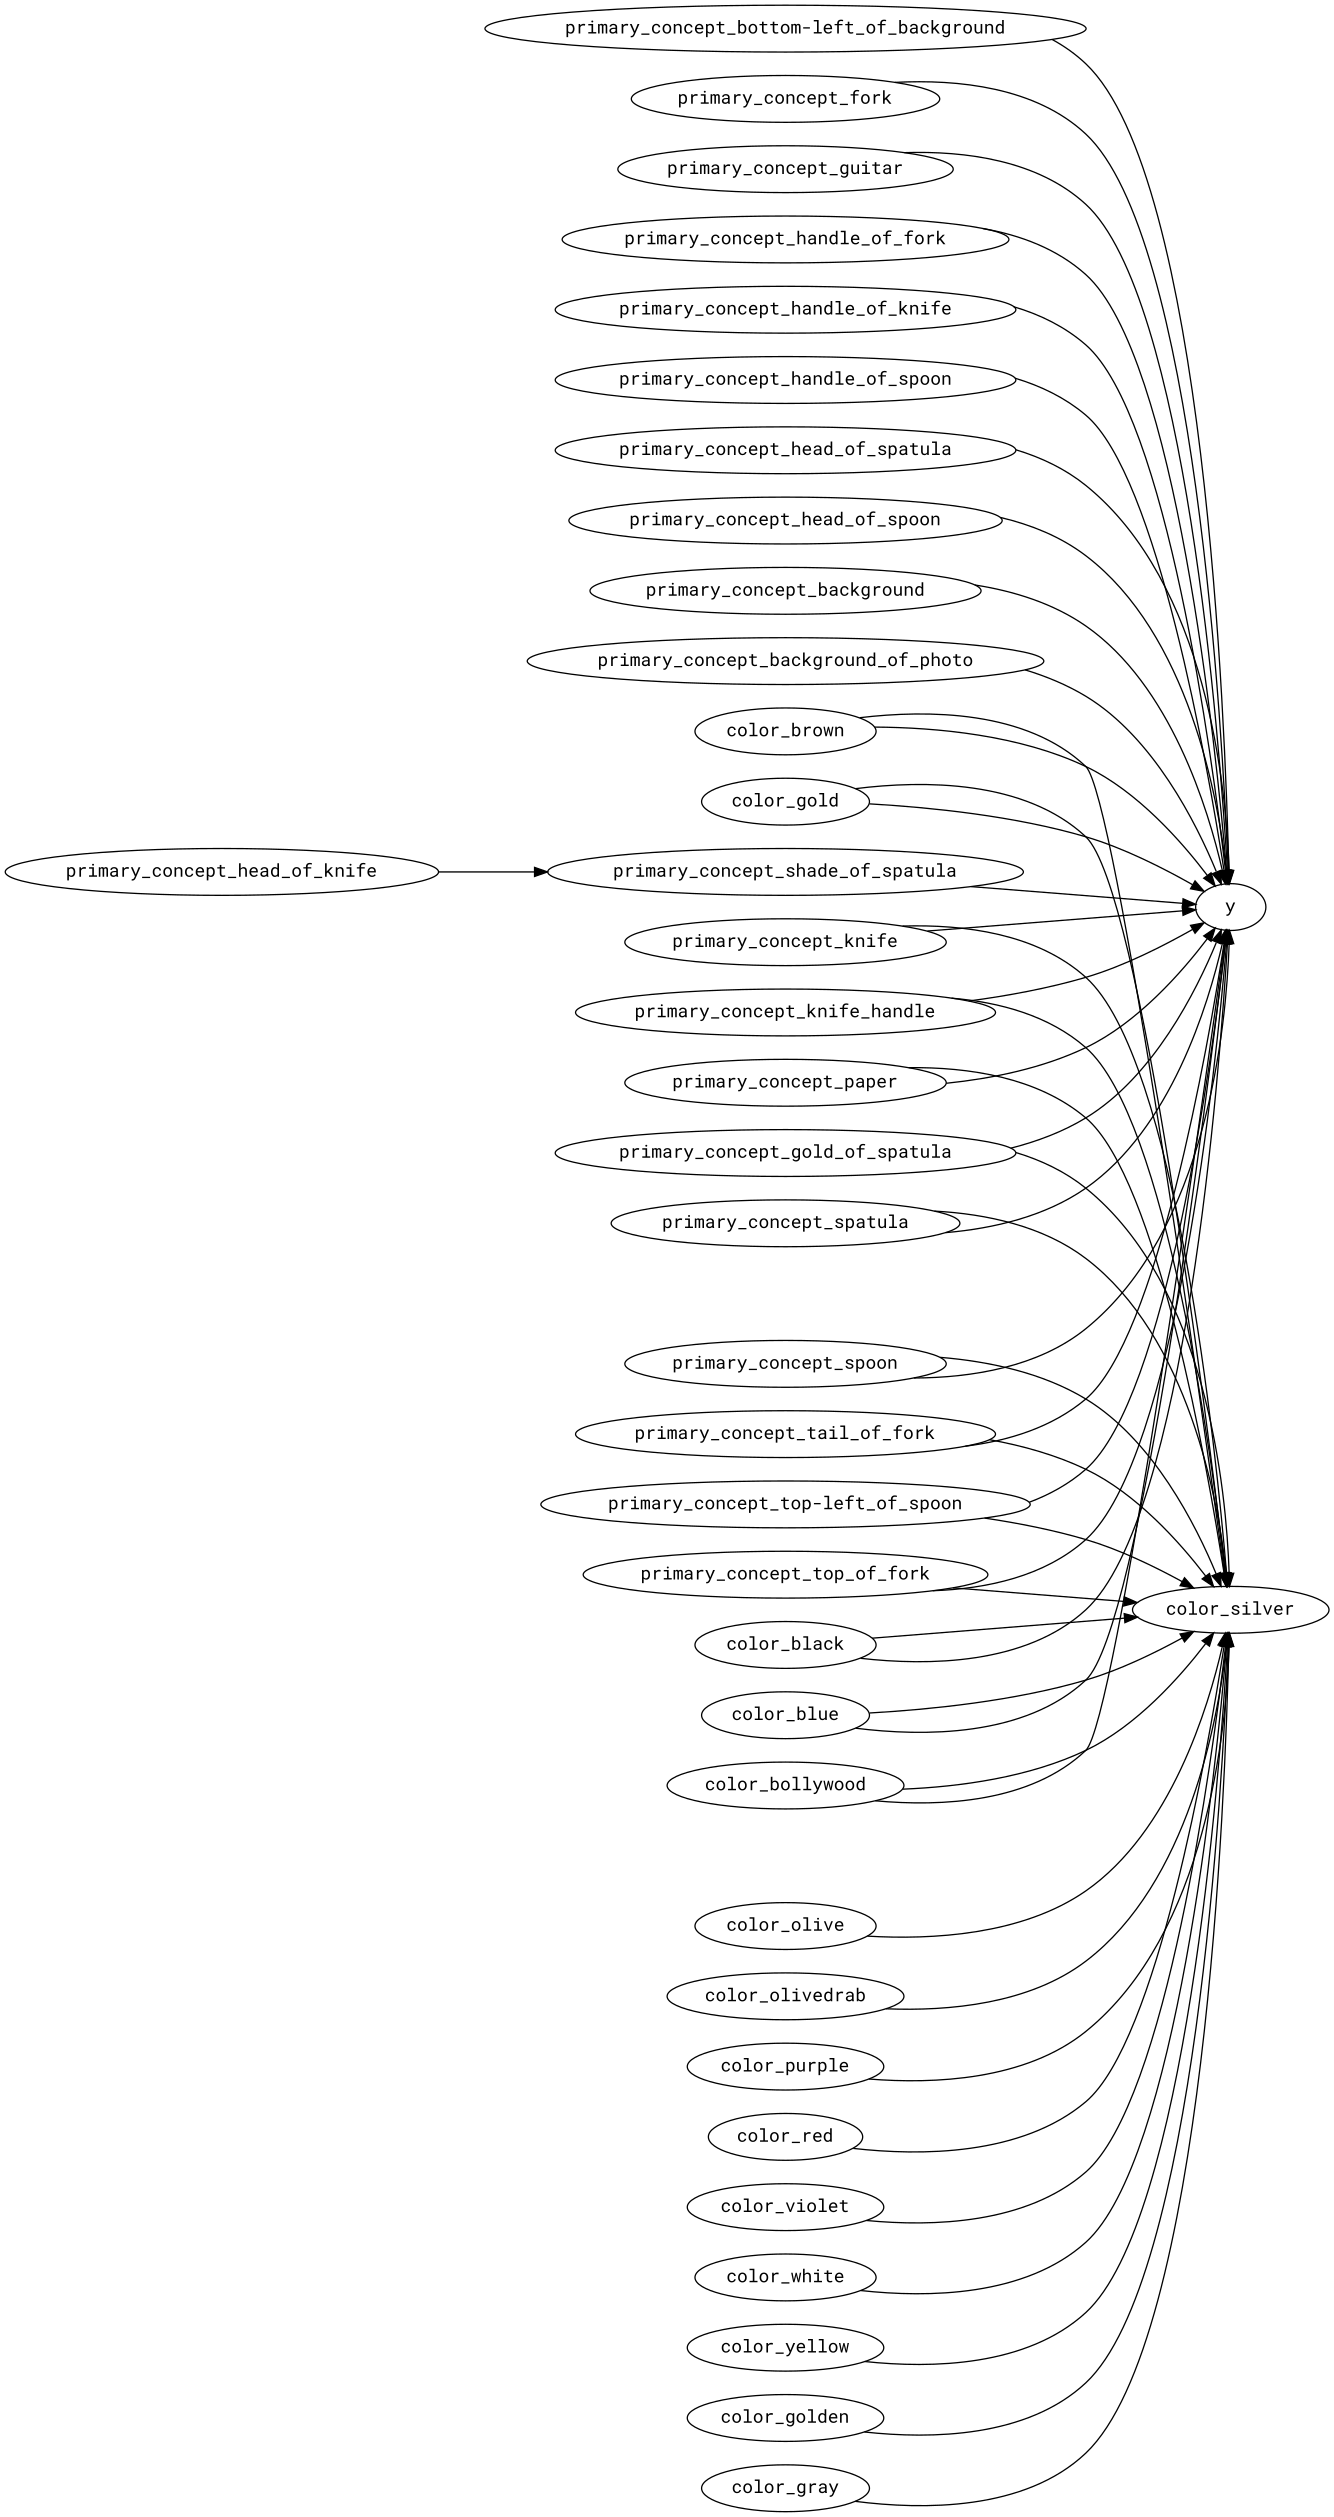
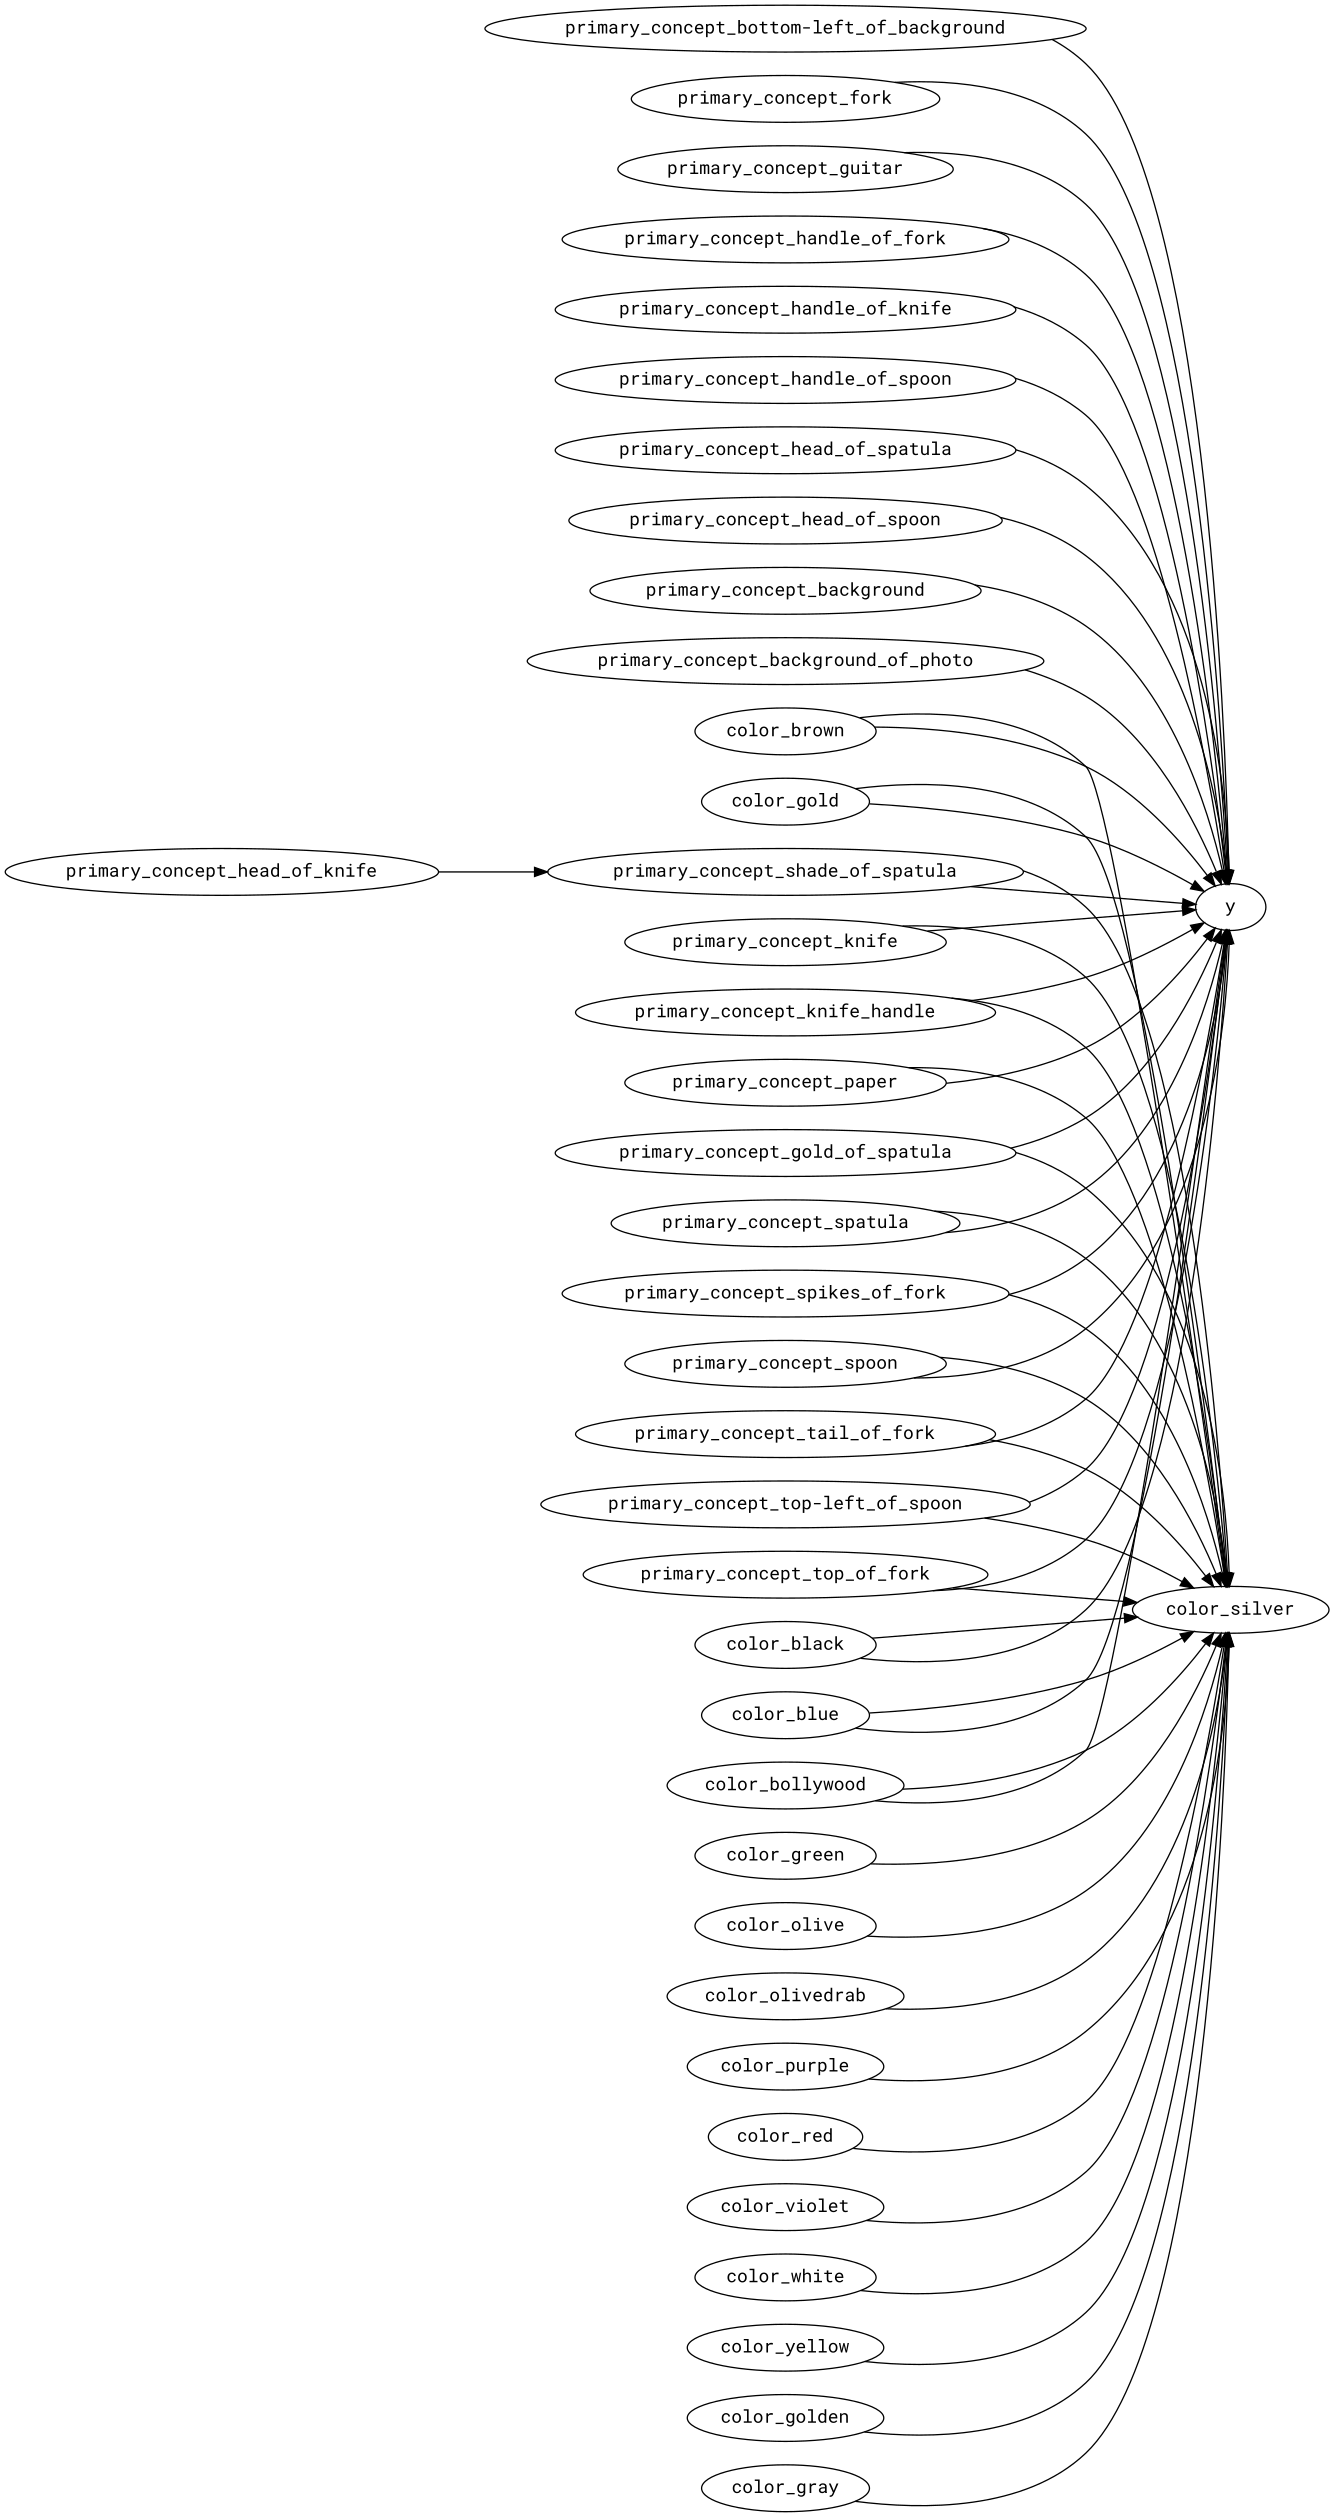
none -> (1171, 1120)
none -> (786, 1294)
none -> (786, 1856)
